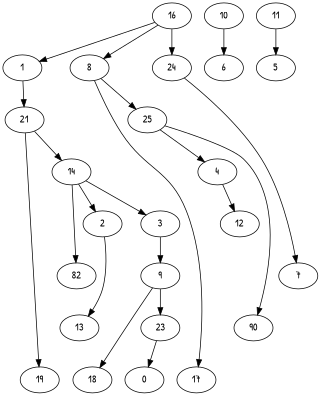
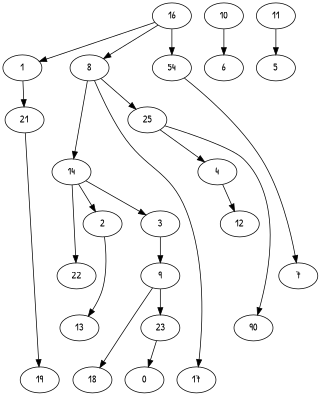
(172, 68) -> (172, 68)
(46, 143) -> (81, 116)
(77, 276) -> (77, 276)
